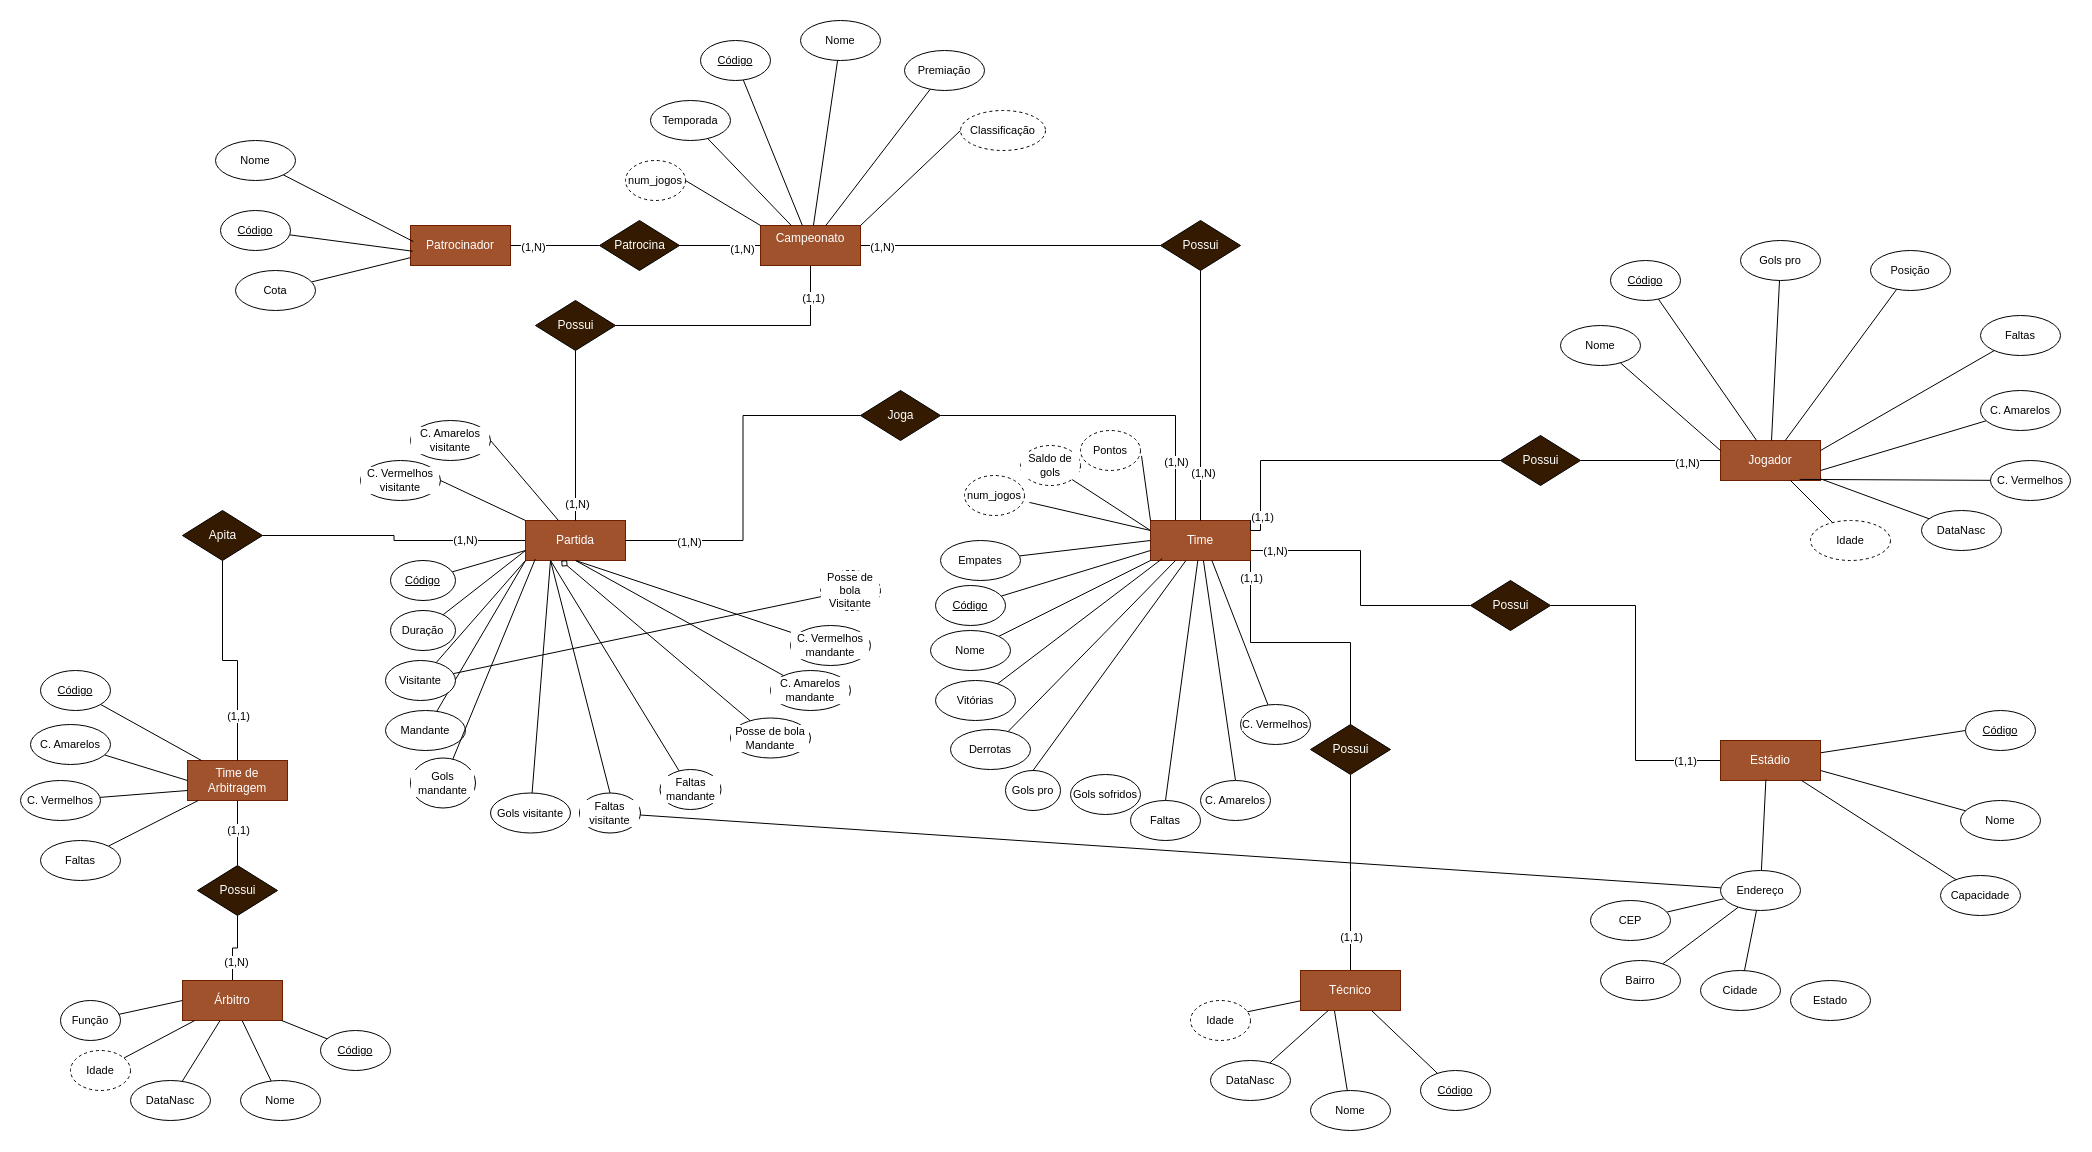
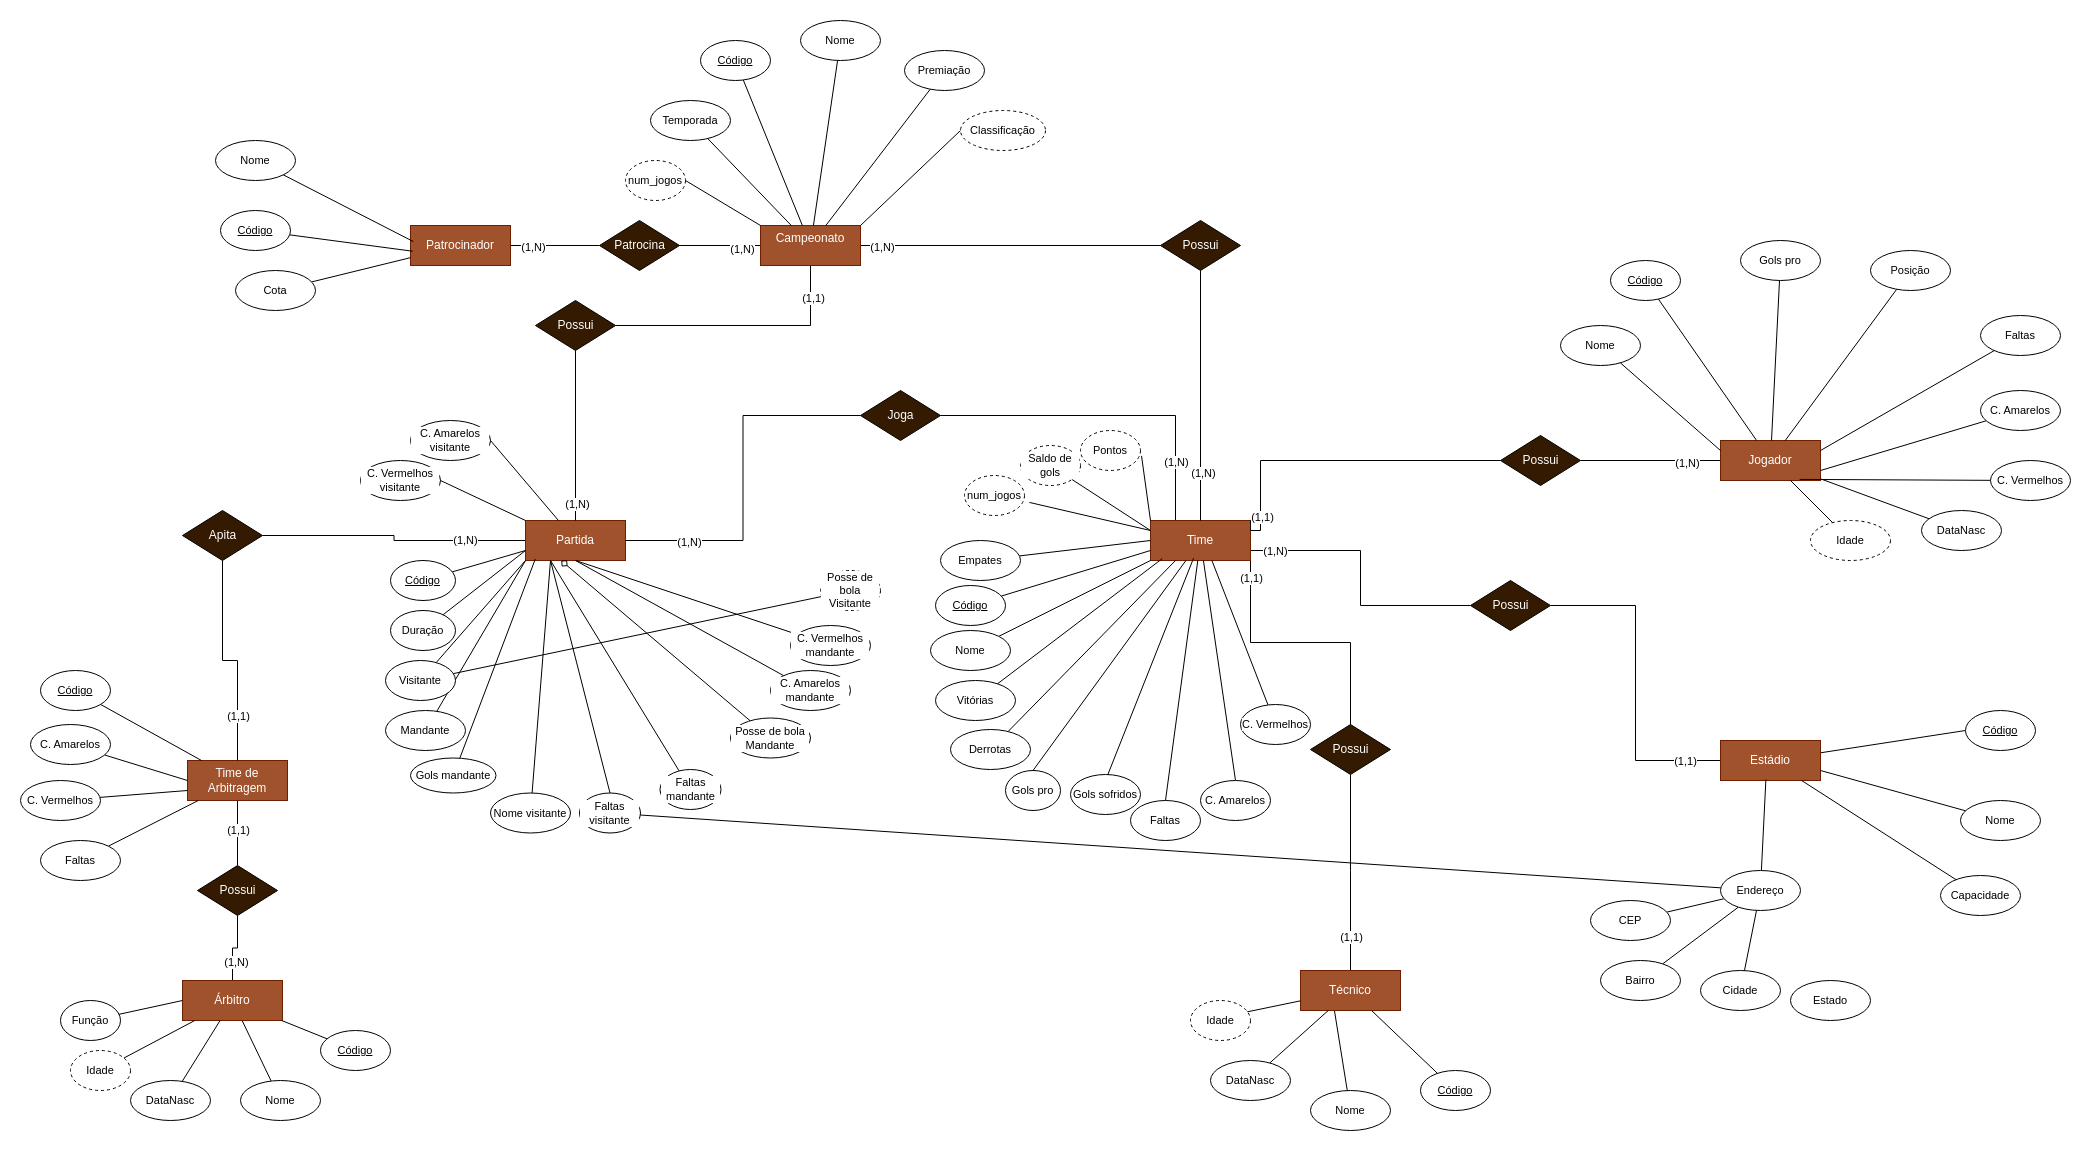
none -> (1150, 668)
(443, 783) -> (453, 776)
(531, 814) -> (531, 814)
